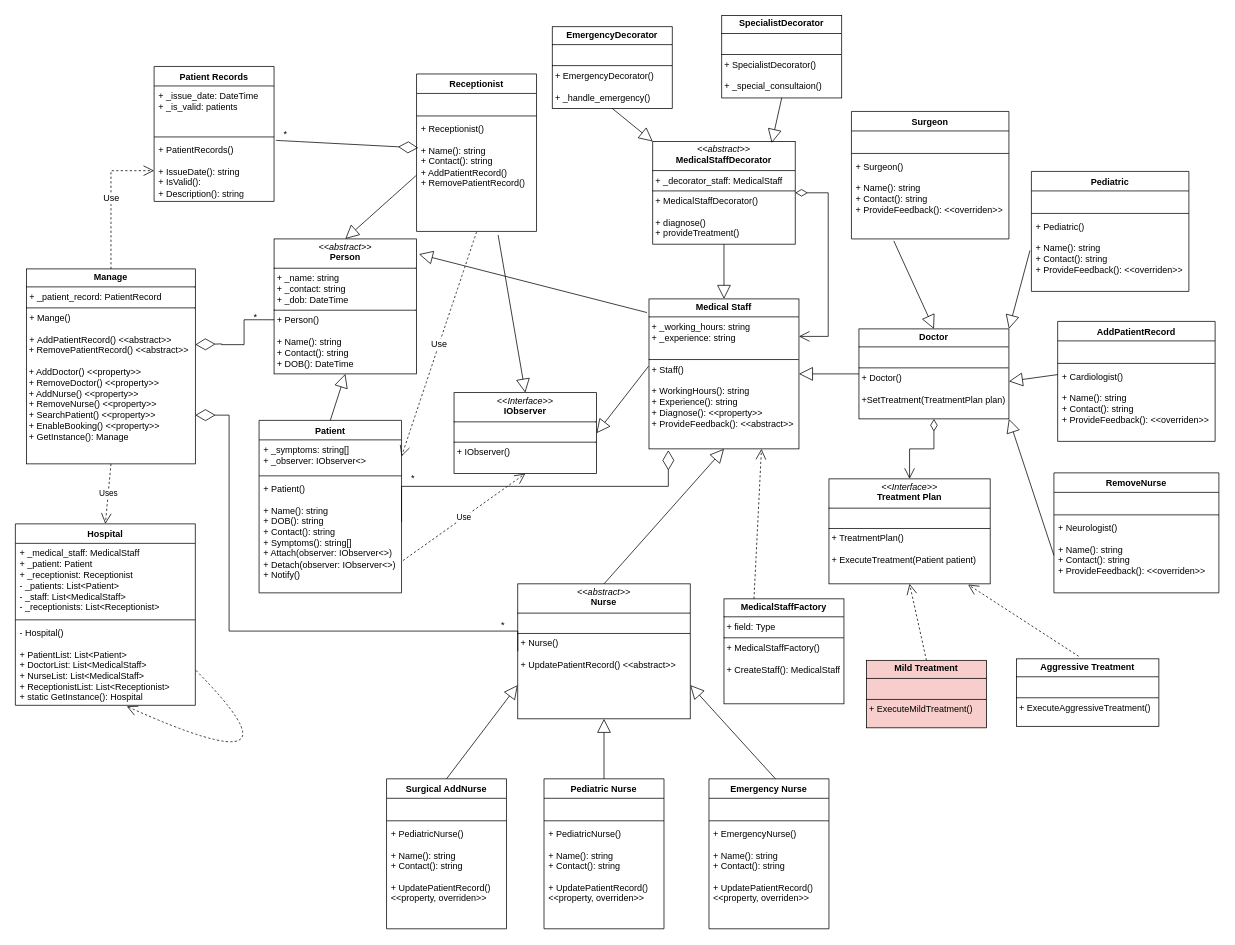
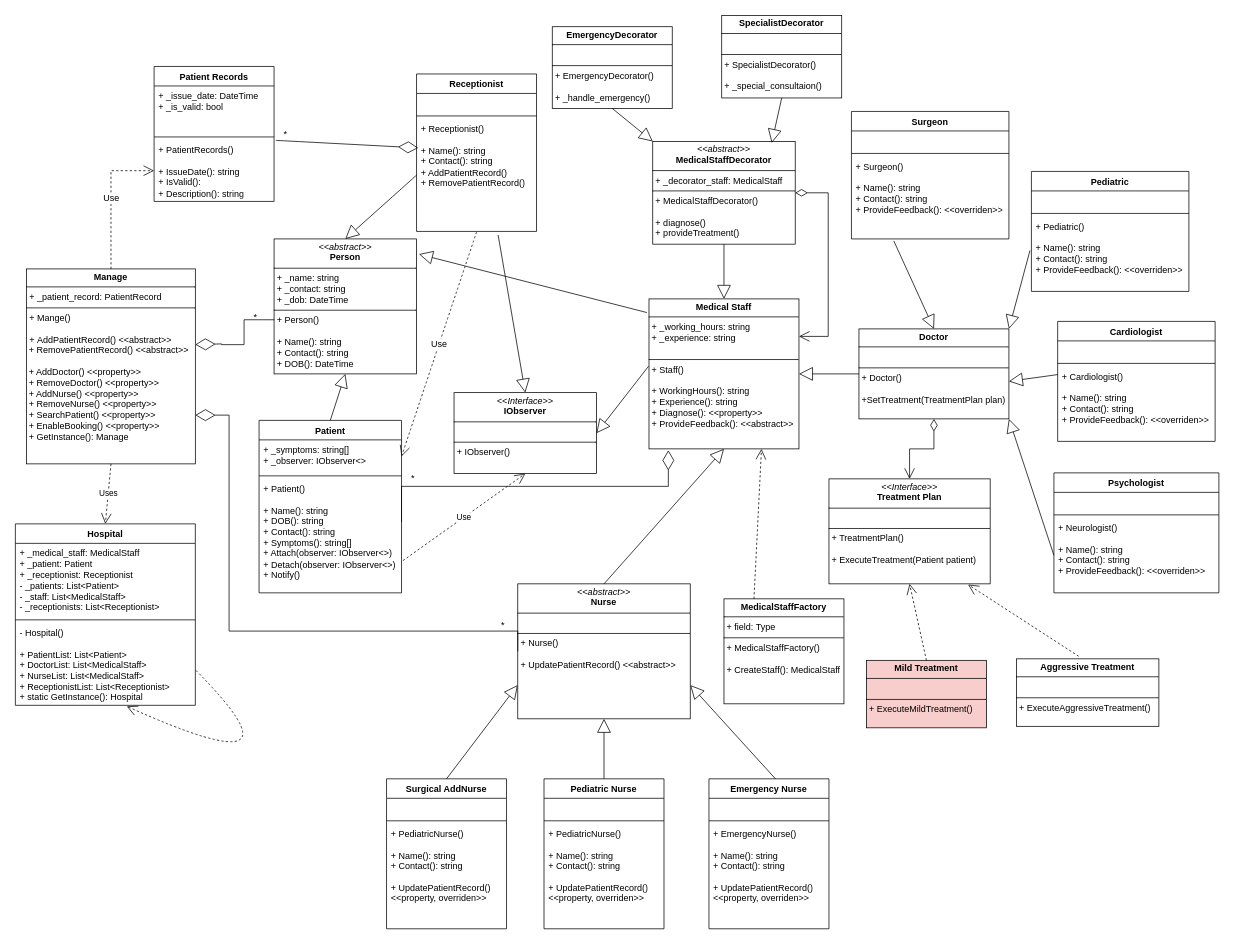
(211, 102) -> (211, 102)
(1137, 332) -> (1137, 332)
(1137, 484) -> (1137, 484)
